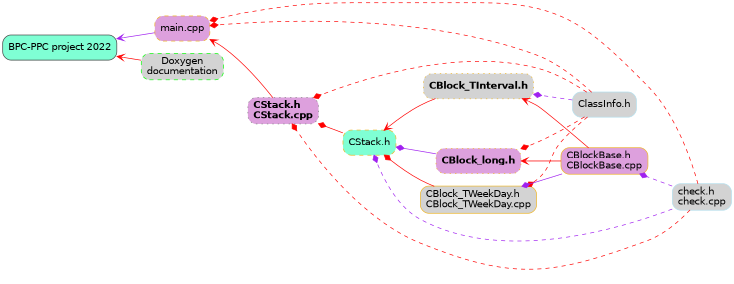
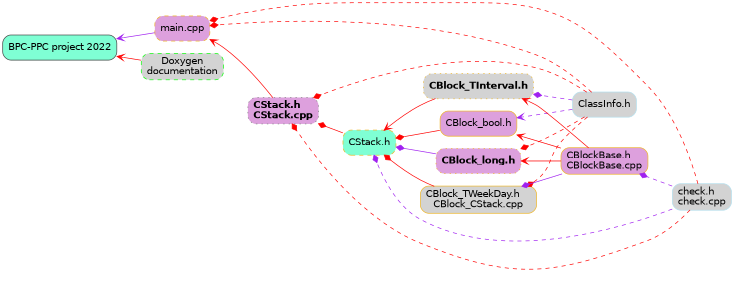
none -> (478, 124)
(478, 200) -> (478, 200)
